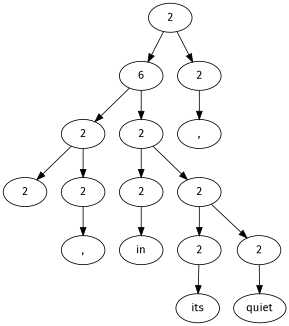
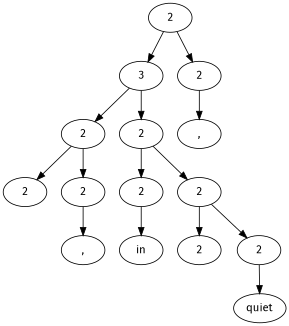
(141, 76) -> (141, 76)
(198, 308) -> none
